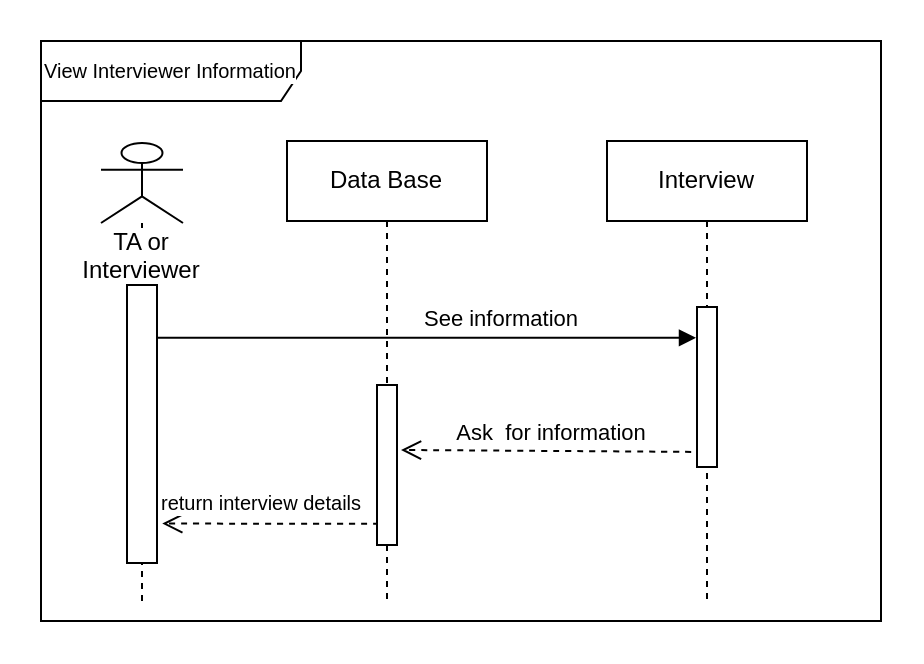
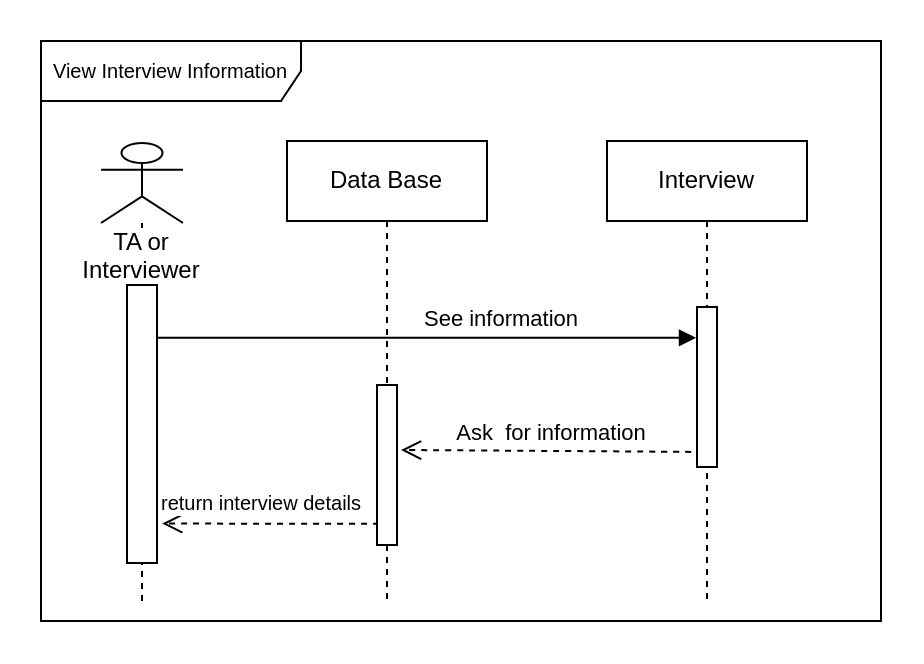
(171, 71) -> (171, 71)
